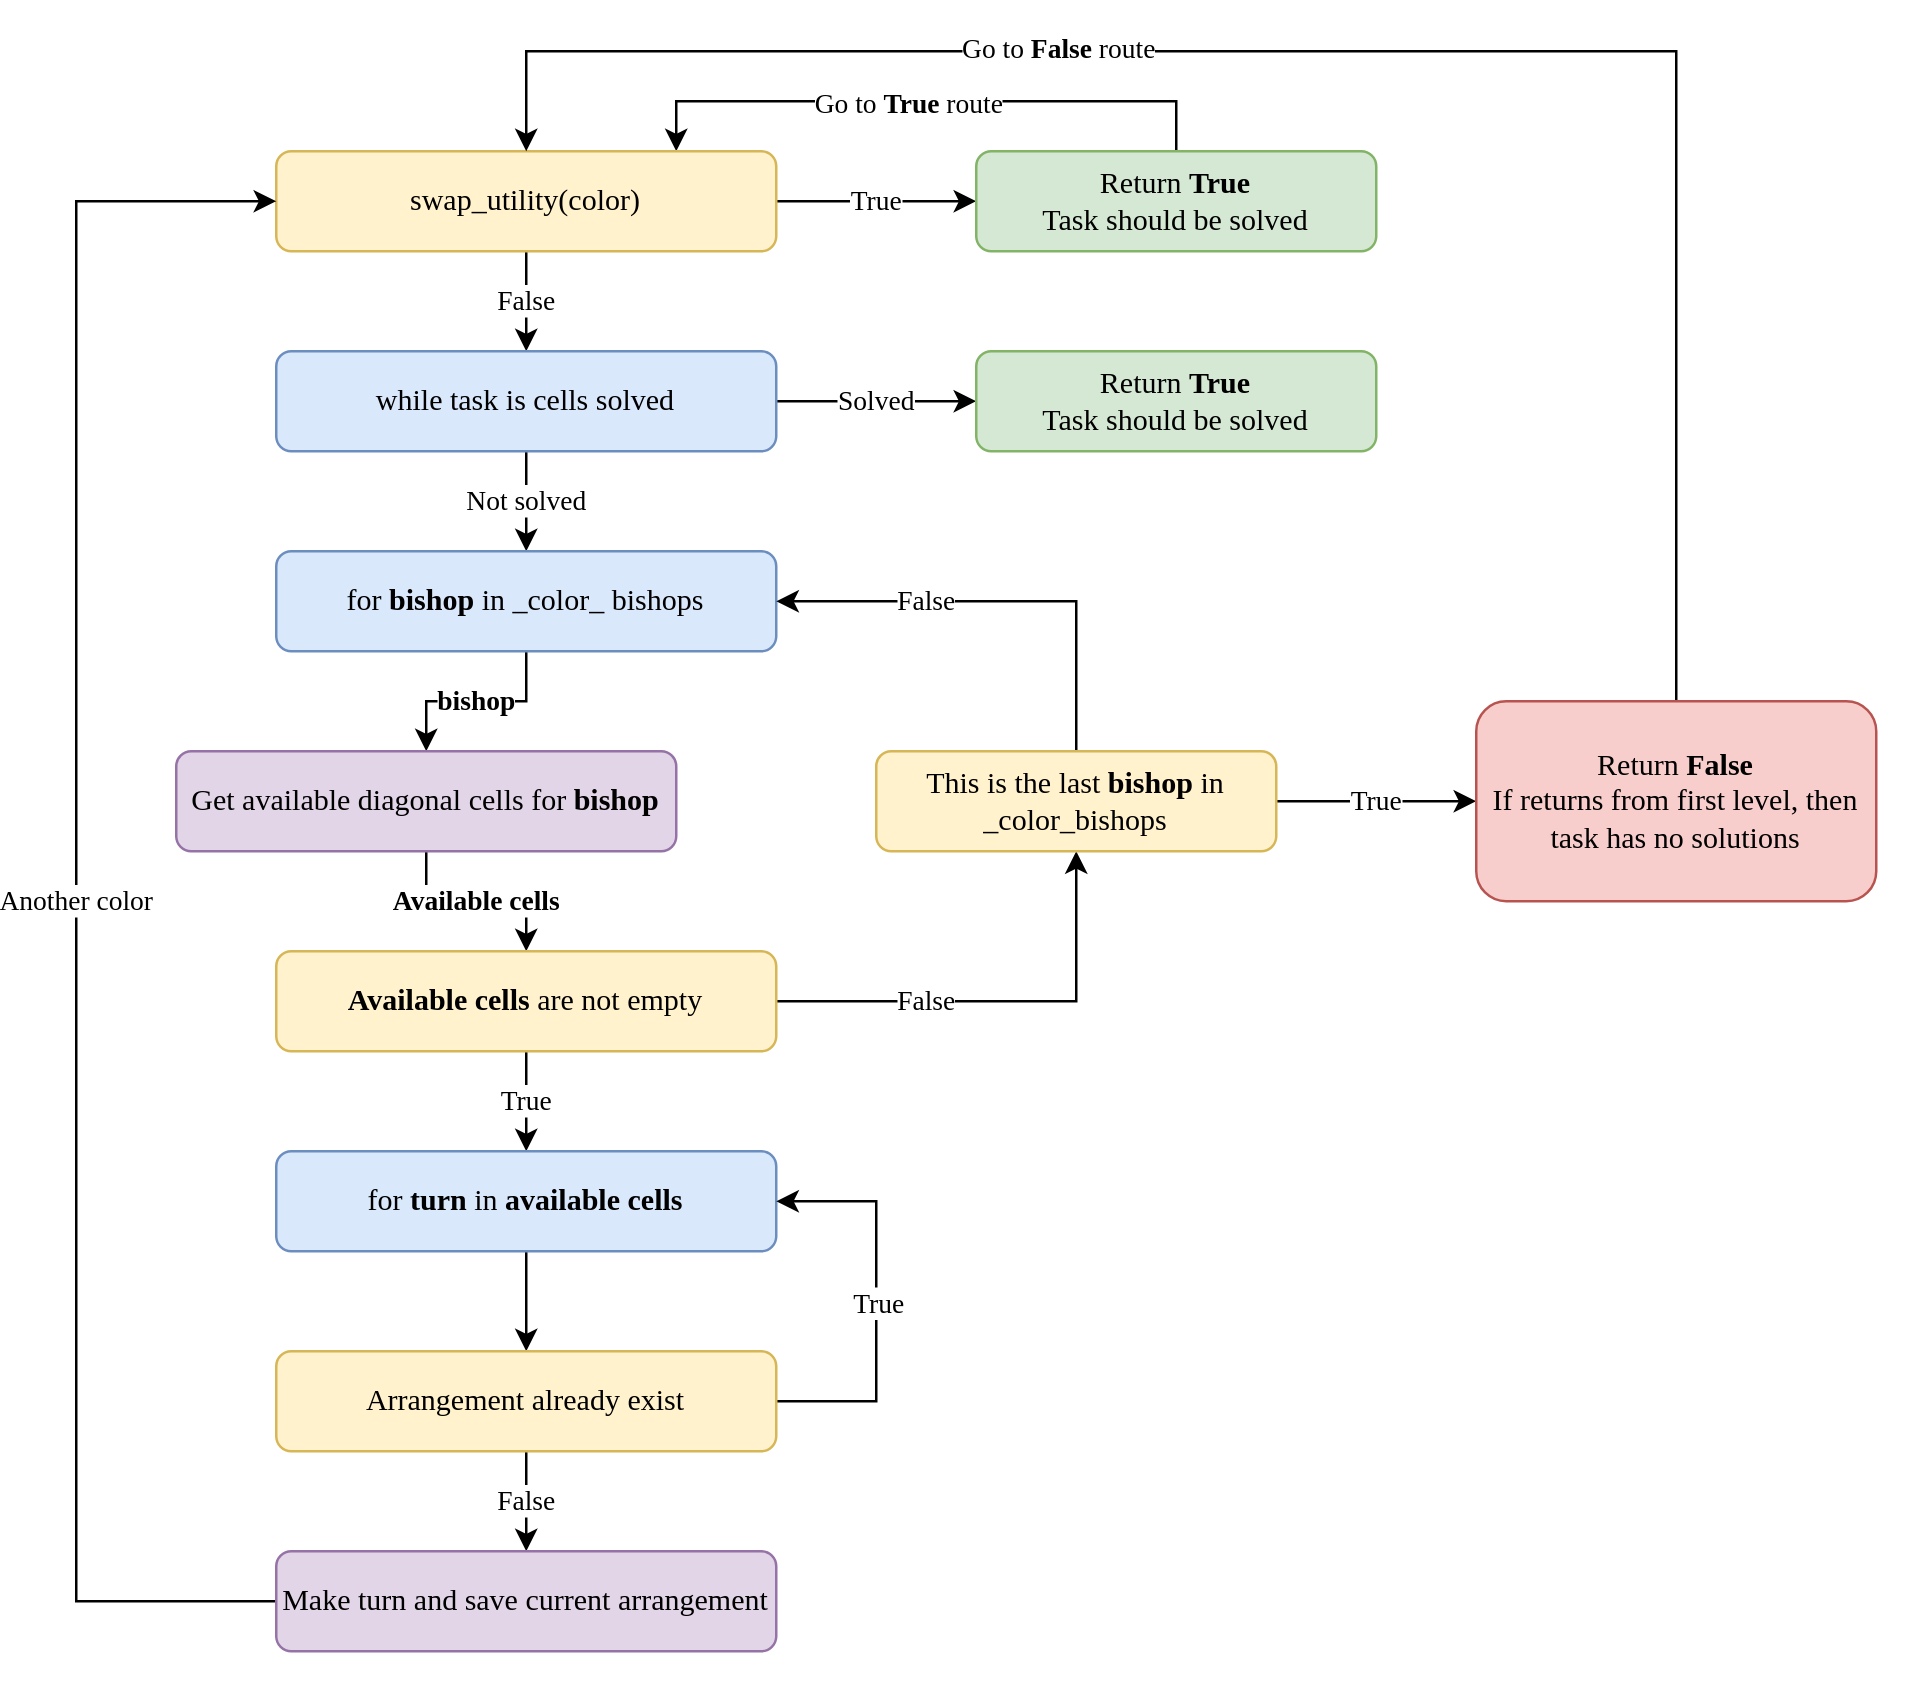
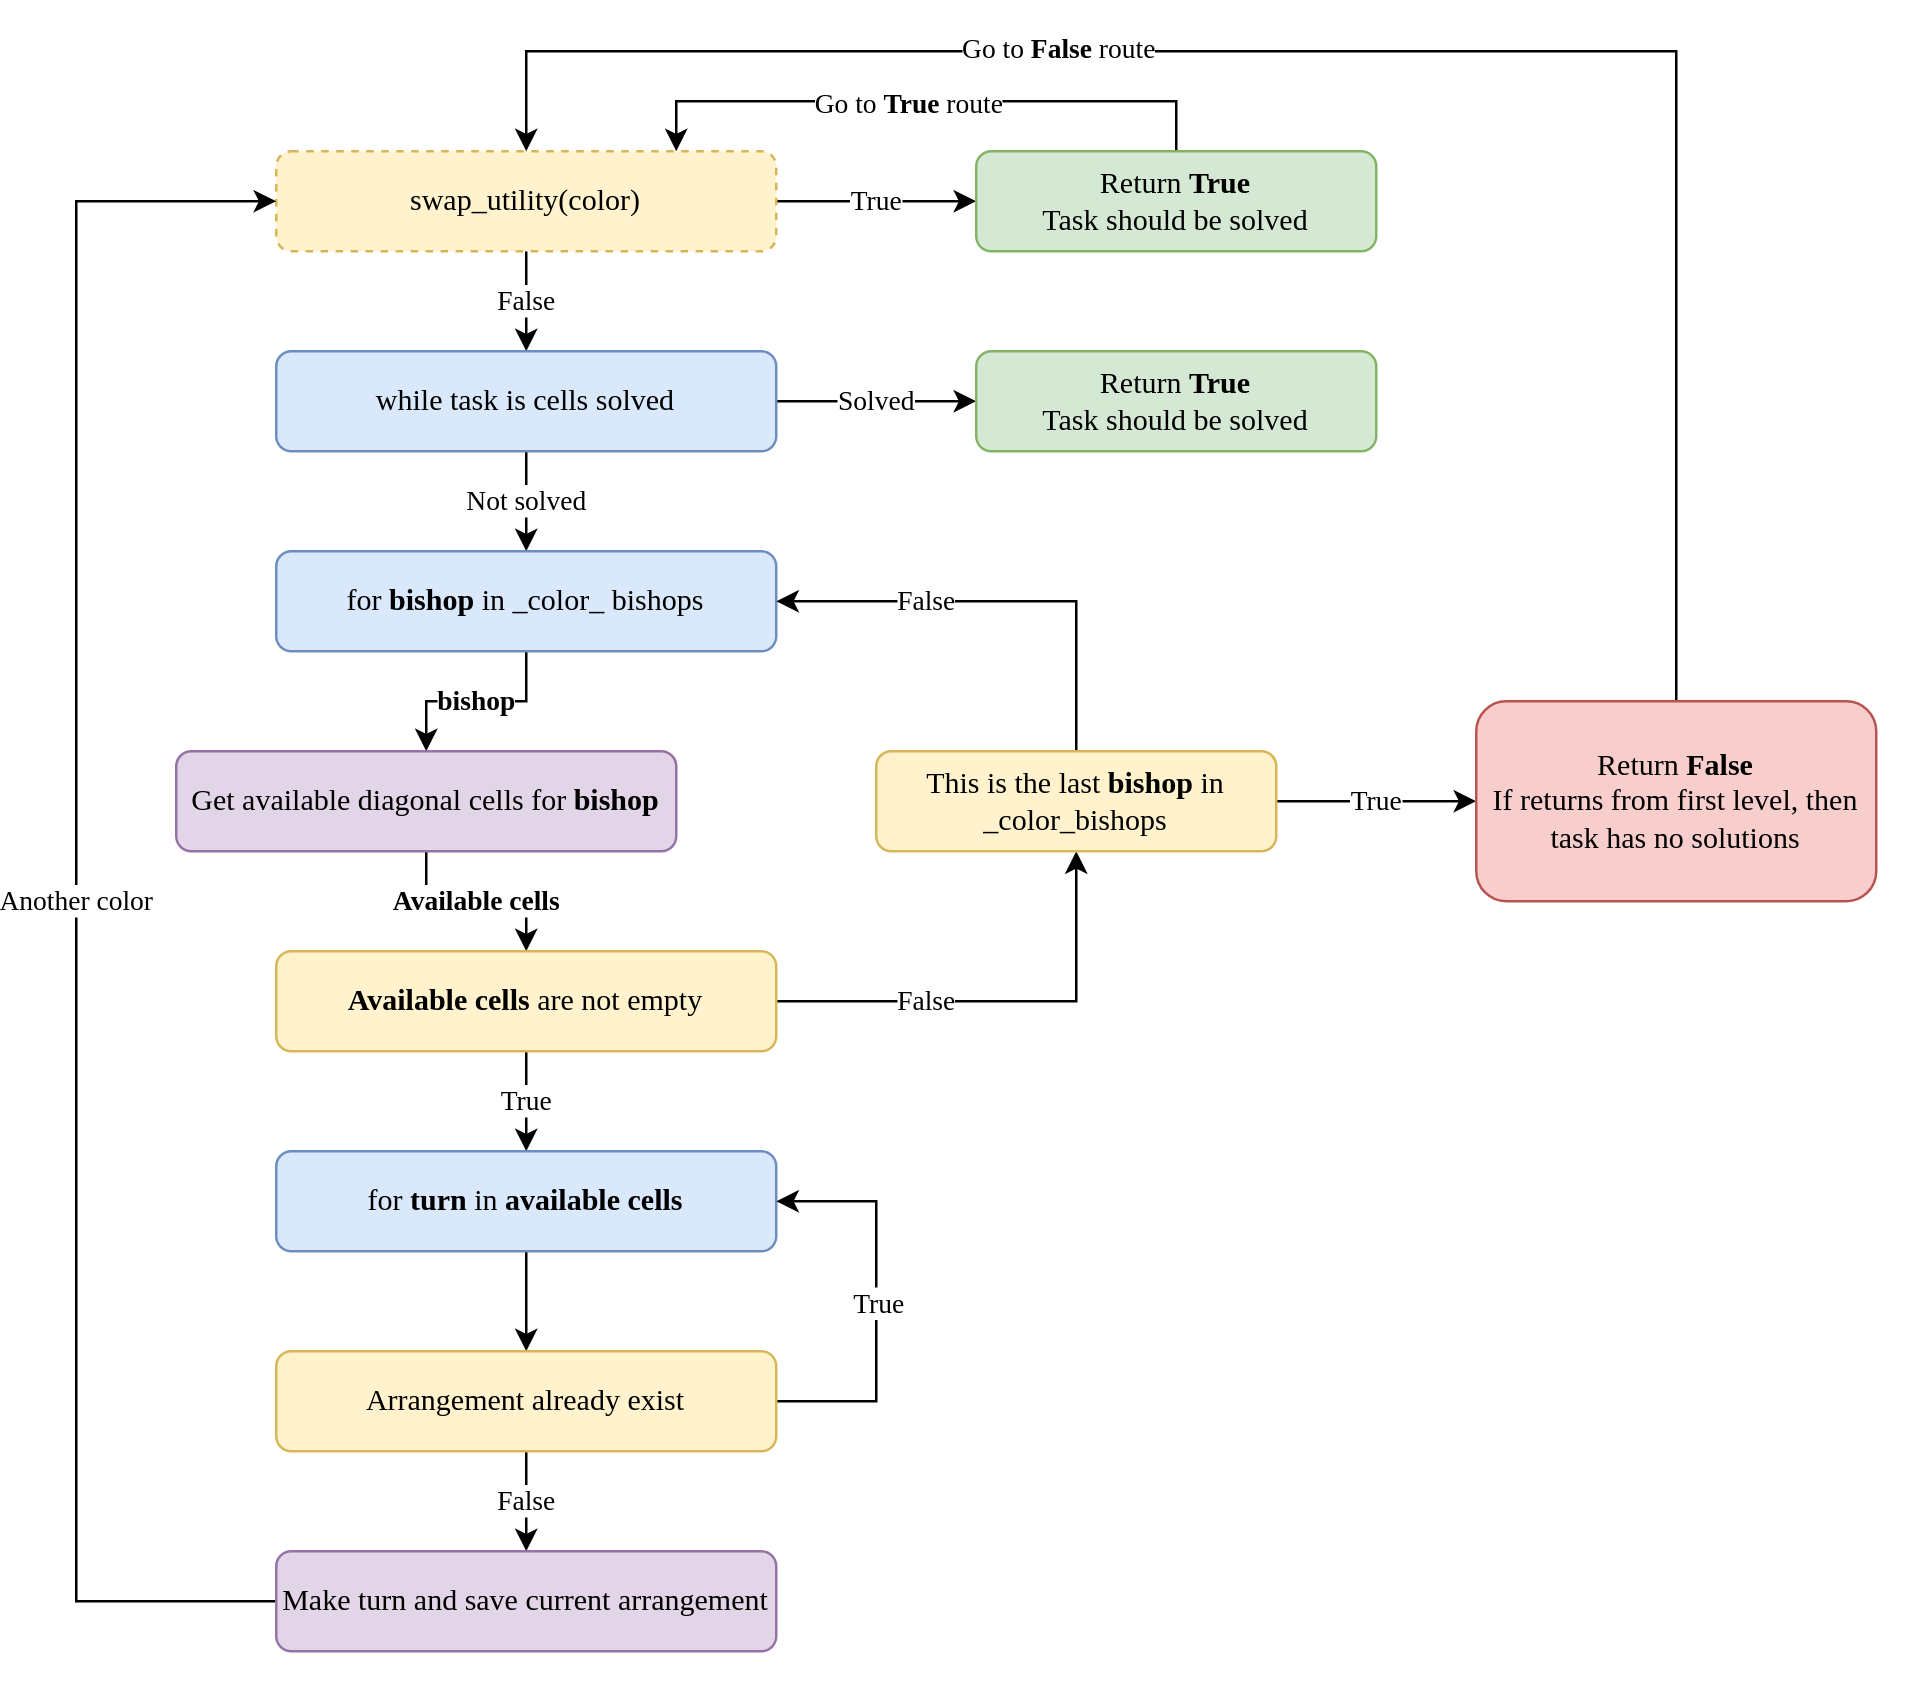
(526, 201) -> (526, 201)
